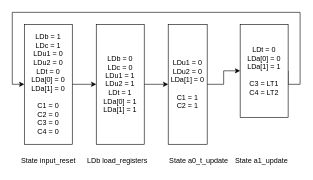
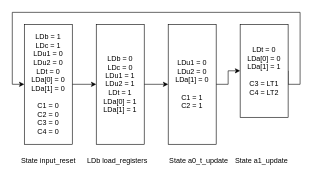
(188, 84) -> (192, 84)
